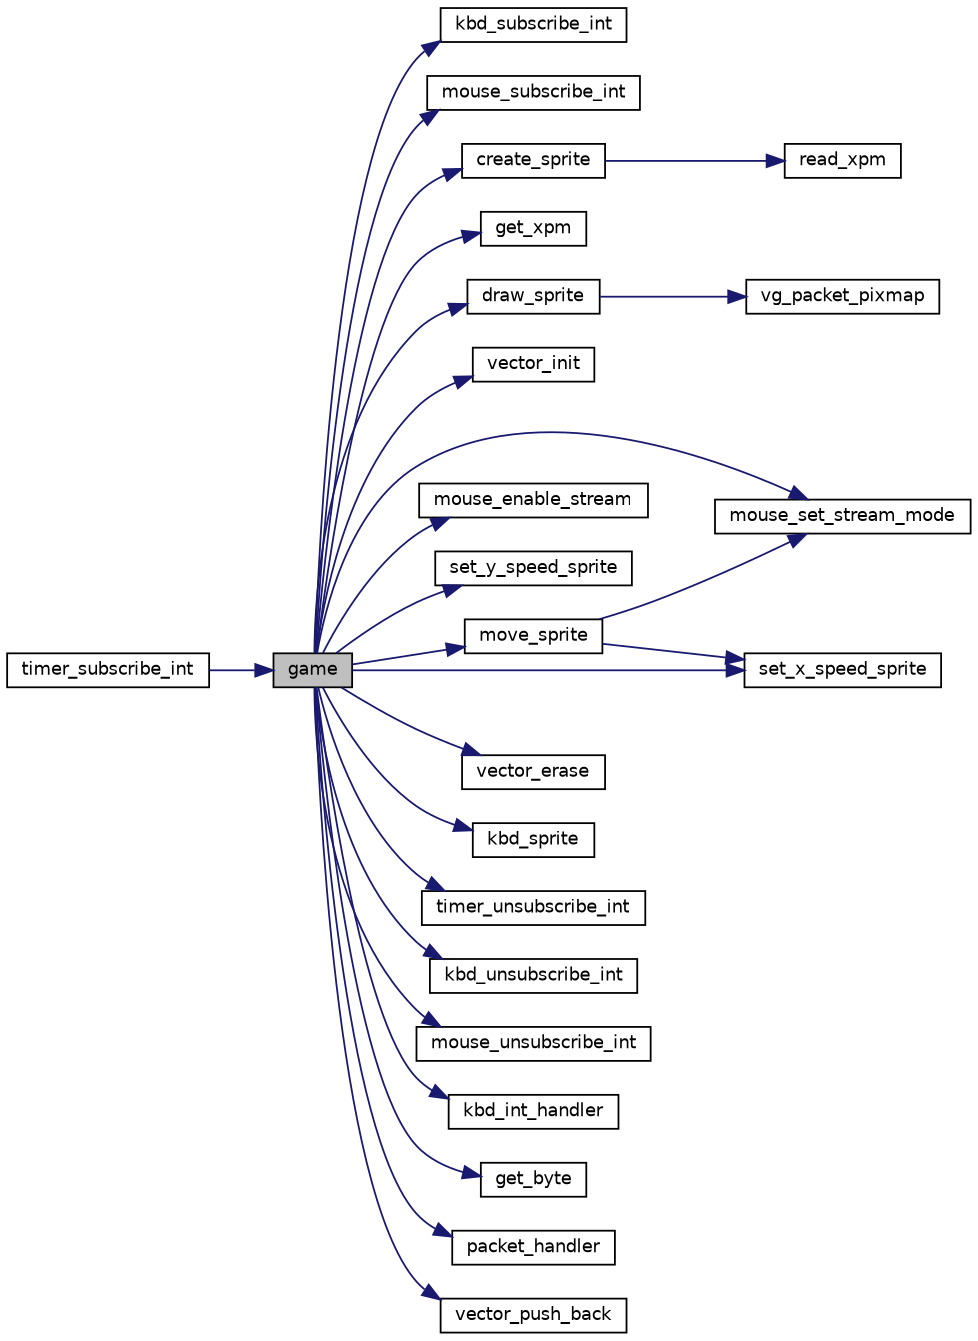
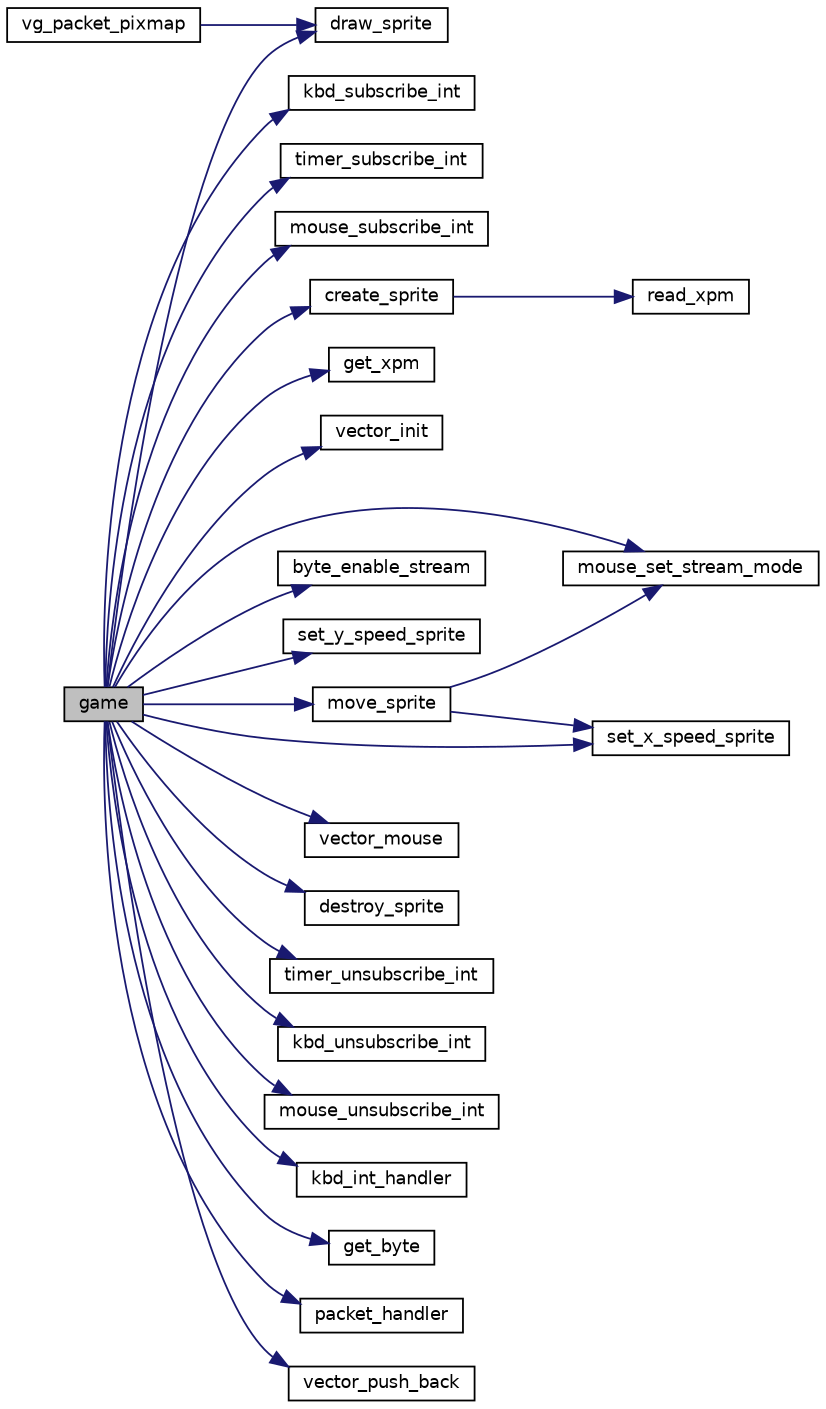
(664, 297) -> (249, 25)
(534, 500) -> (382, 568)
(232, 670) -> (180, 319)
(534, 772) -> (382, 840)
(534, 840) -> (382, 908)
